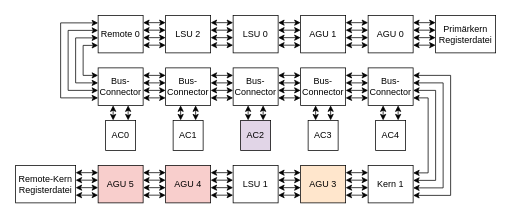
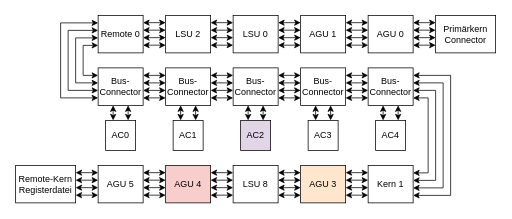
(465, 34) -> (465, 34)
(120, 184) -> (120, 184)
(255, 184) -> (255, 184)
